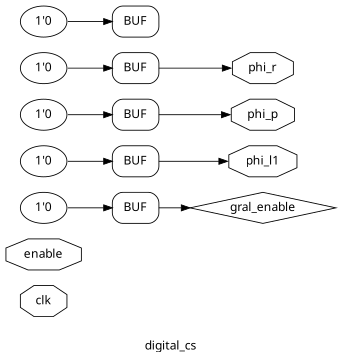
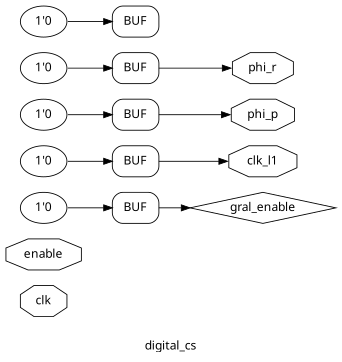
(263, 161) -> (263, 161)
